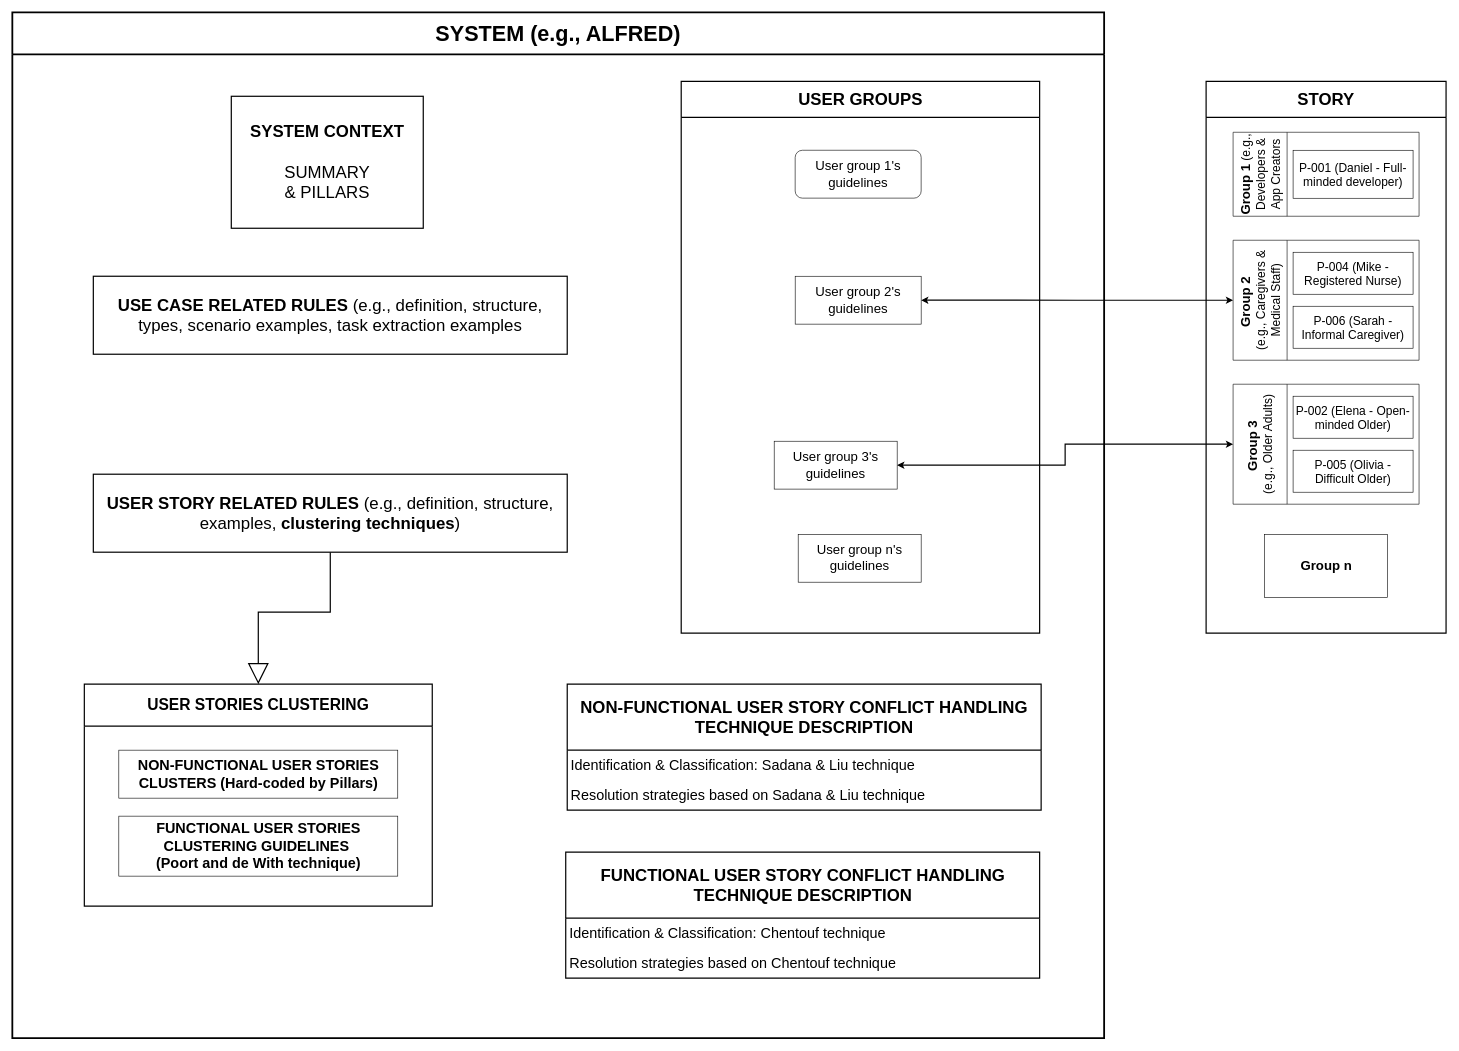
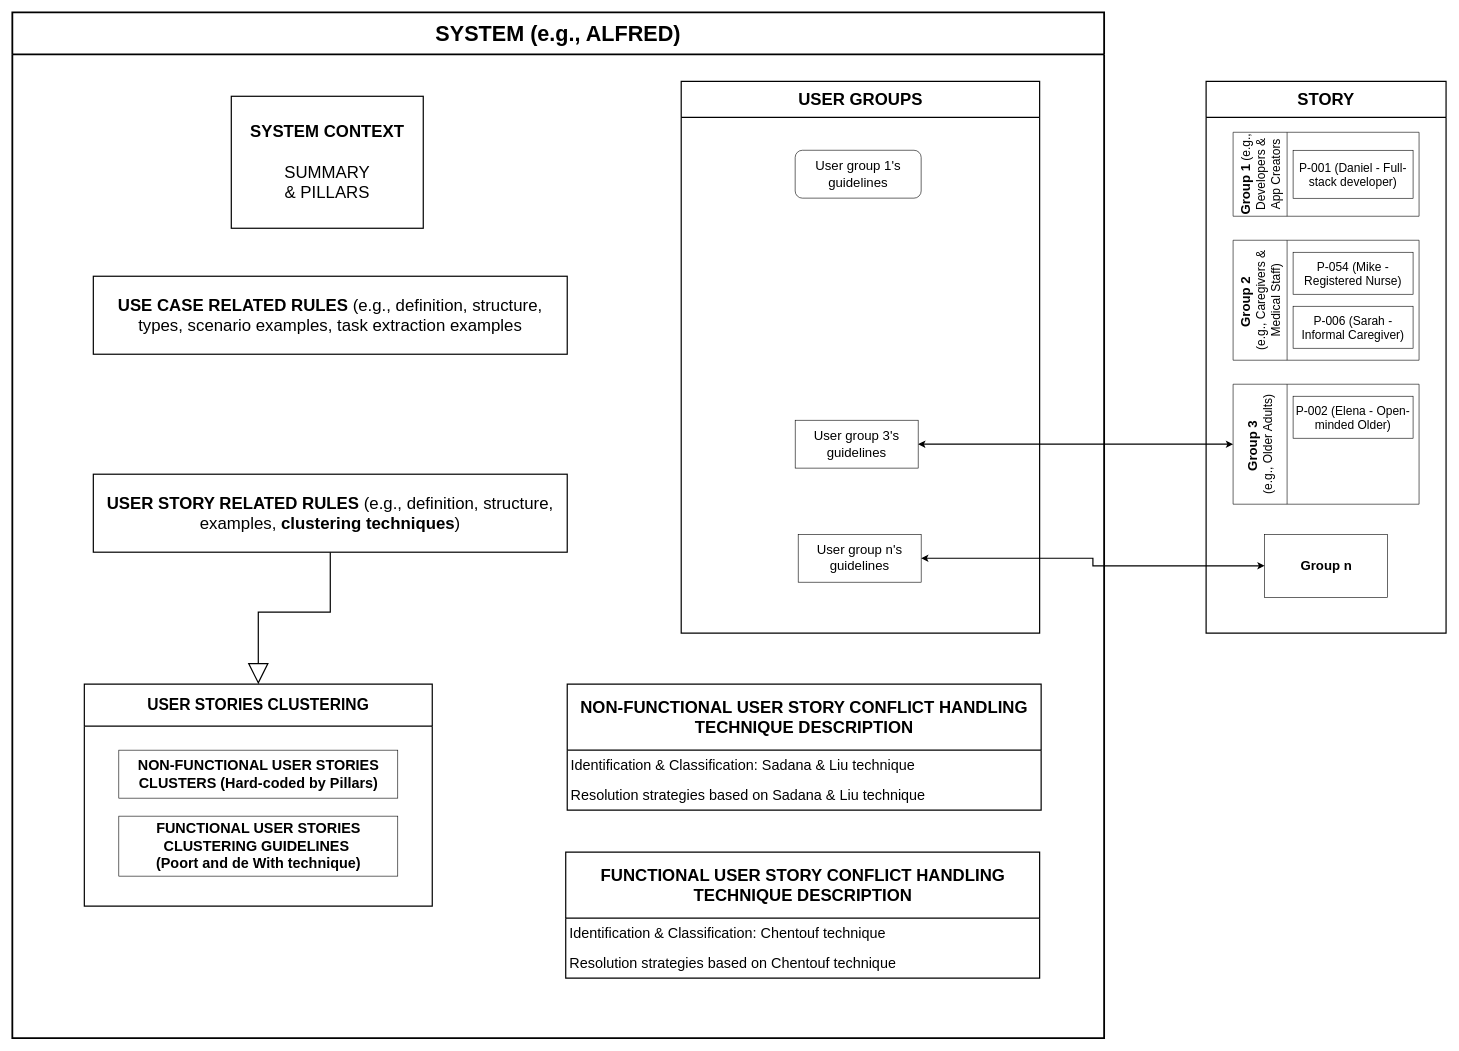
(1353, 174) -> (1353, 174)
(1353, 273) -> (1353, 273)
(858, 300) -> none
(1077, 300) -> none
(836, 465) -> (857, 444)
(1353, 471) -> none
none -> (1093, 562)
